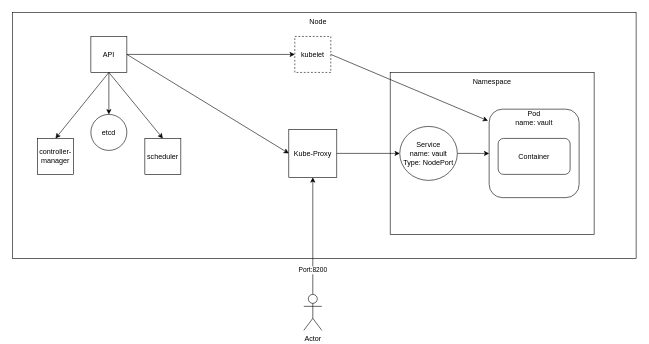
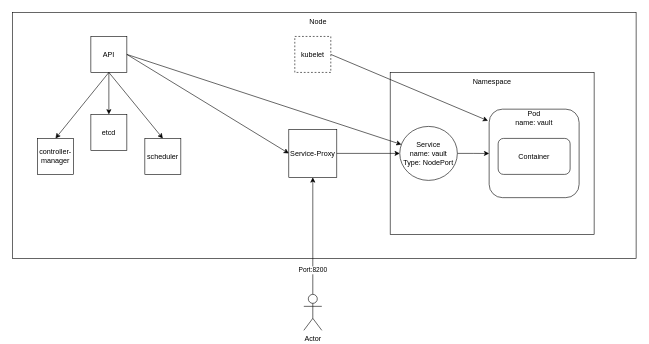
(210, 54) -> (265, 100)
(109, 132) -> (109, 132)
(313, 153) -> (313, 153)
